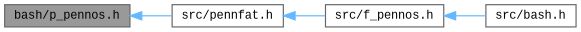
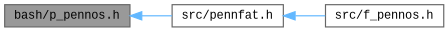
(531, 16) -> none
